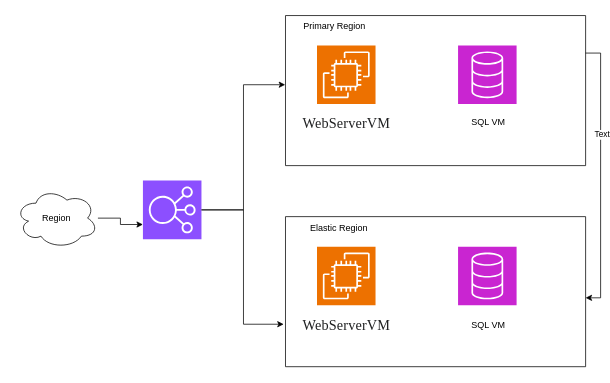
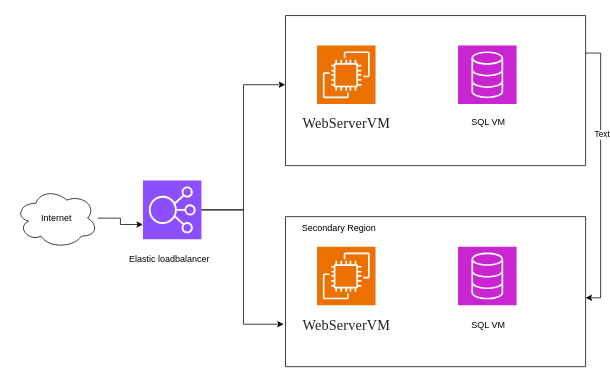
(334, 27) -> none
(57, 218) -> (57, 218)
(339, 228) -> (339, 228)
none -> (169, 259)
